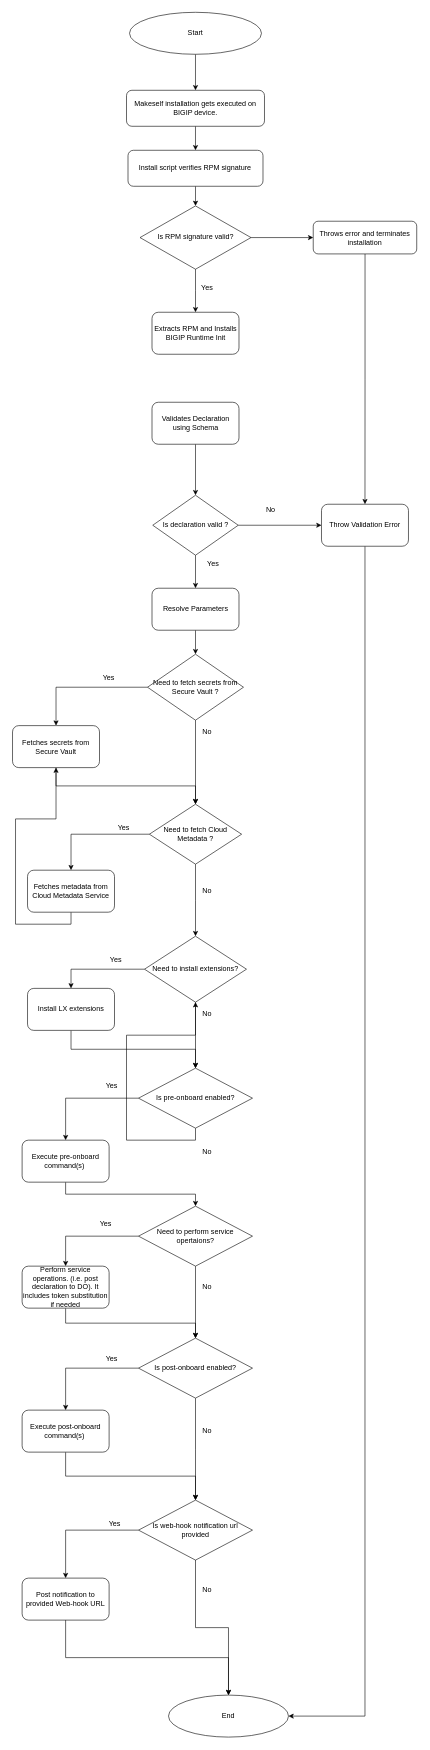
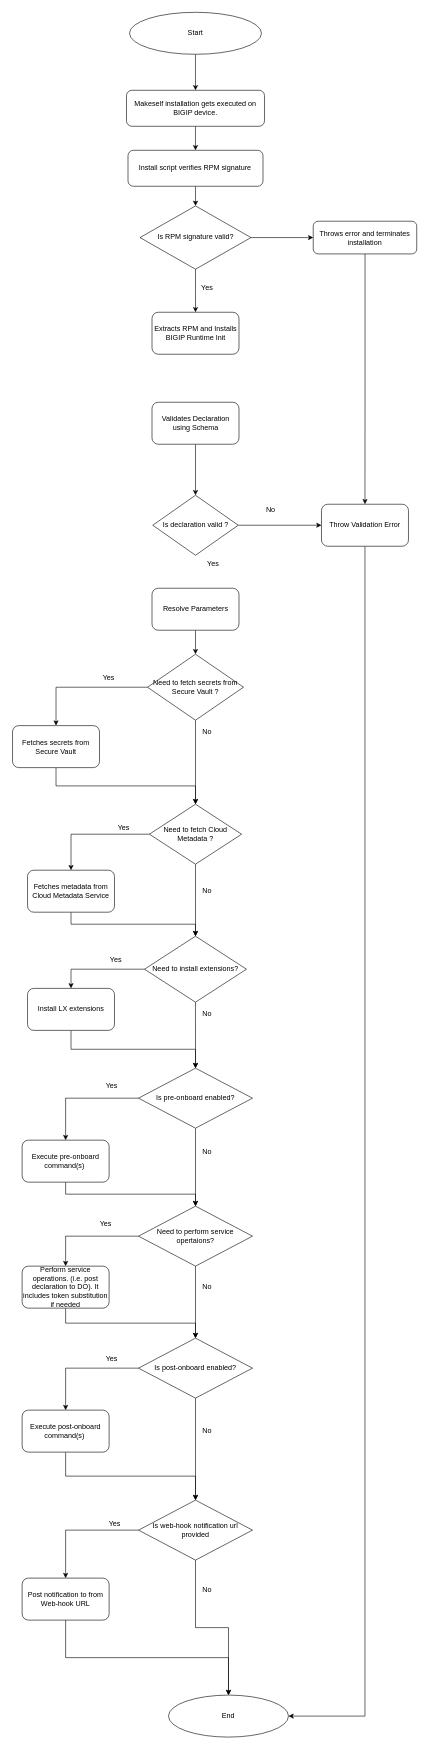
(195, 569) -> none
(15, 879) -> (131, 924)
(126, 1090) -> (195, 1165)
(65, 1599) -> (65, 1599)
